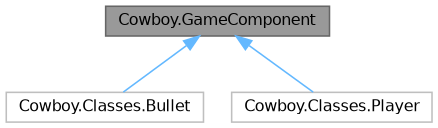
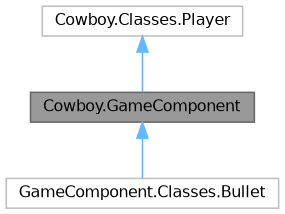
(281, 69) -> (142, 72)
(105, 107) -> (142, 193)
